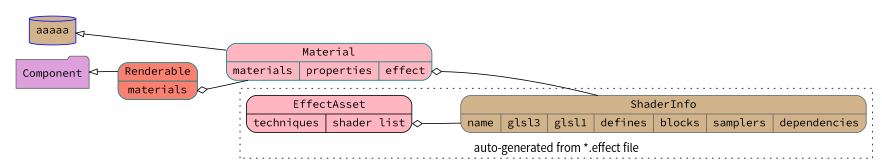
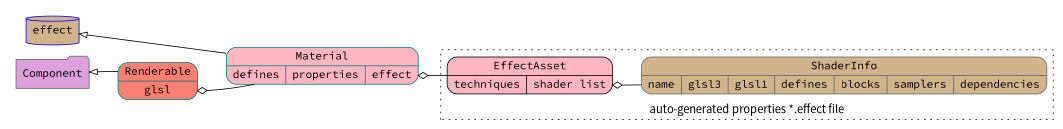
(53, 31) -> (53, 31)
(263, 71) -> (256, 75)
(520, 79) -> (436, 75)
(158, 90) -> (158, 90)
(556, 149) -> (747, 110)
